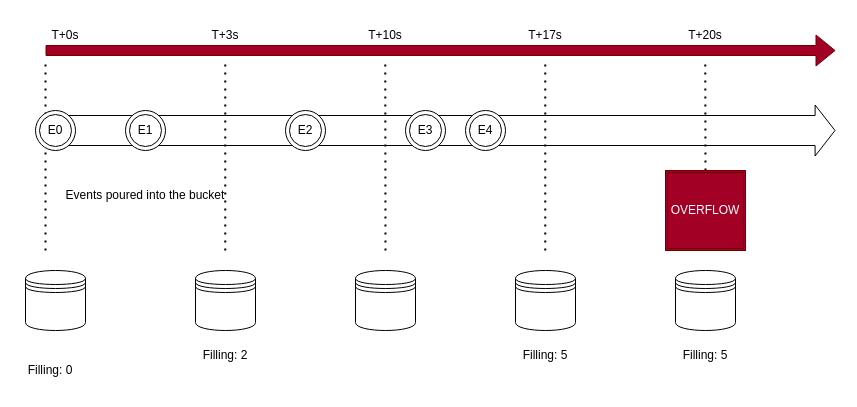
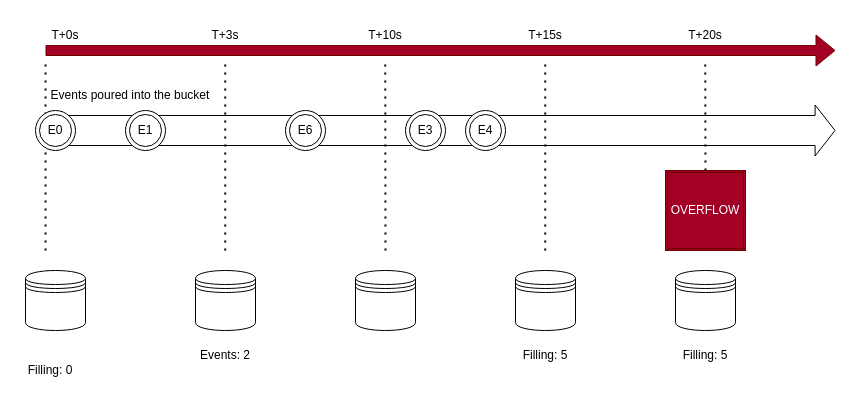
(546, 36) -> (546, 36)
(306, 131) -> (306, 131)
(146, 196) -> (131, 96)
(226, 356) -> (226, 356)
